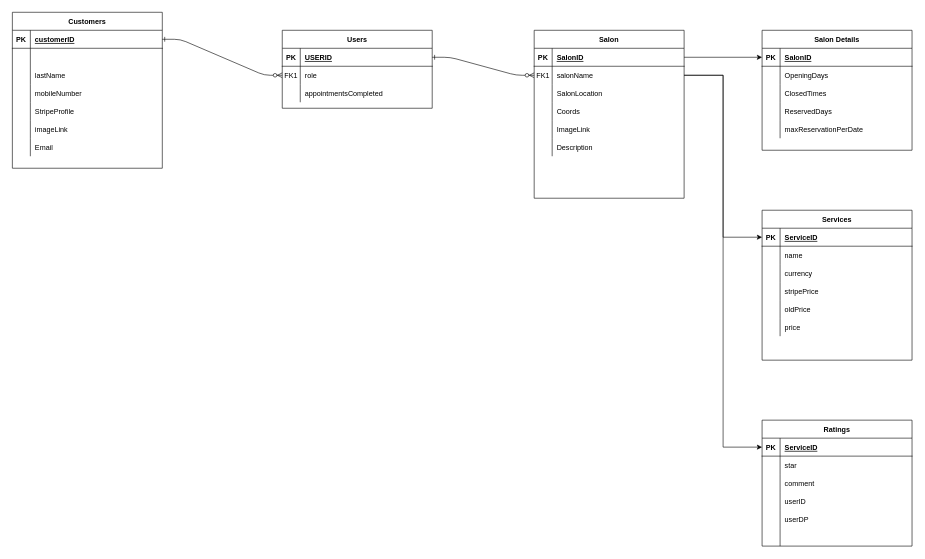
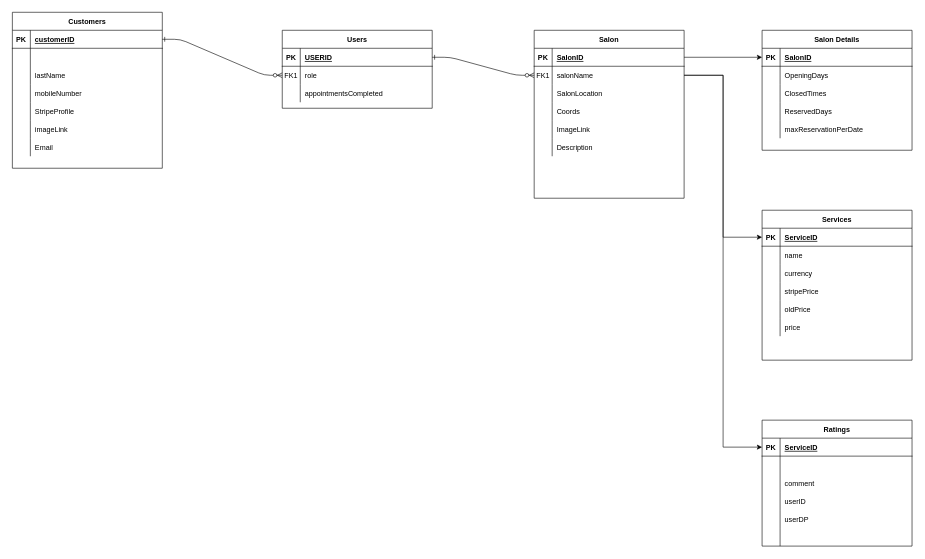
(846, 465) -> none
